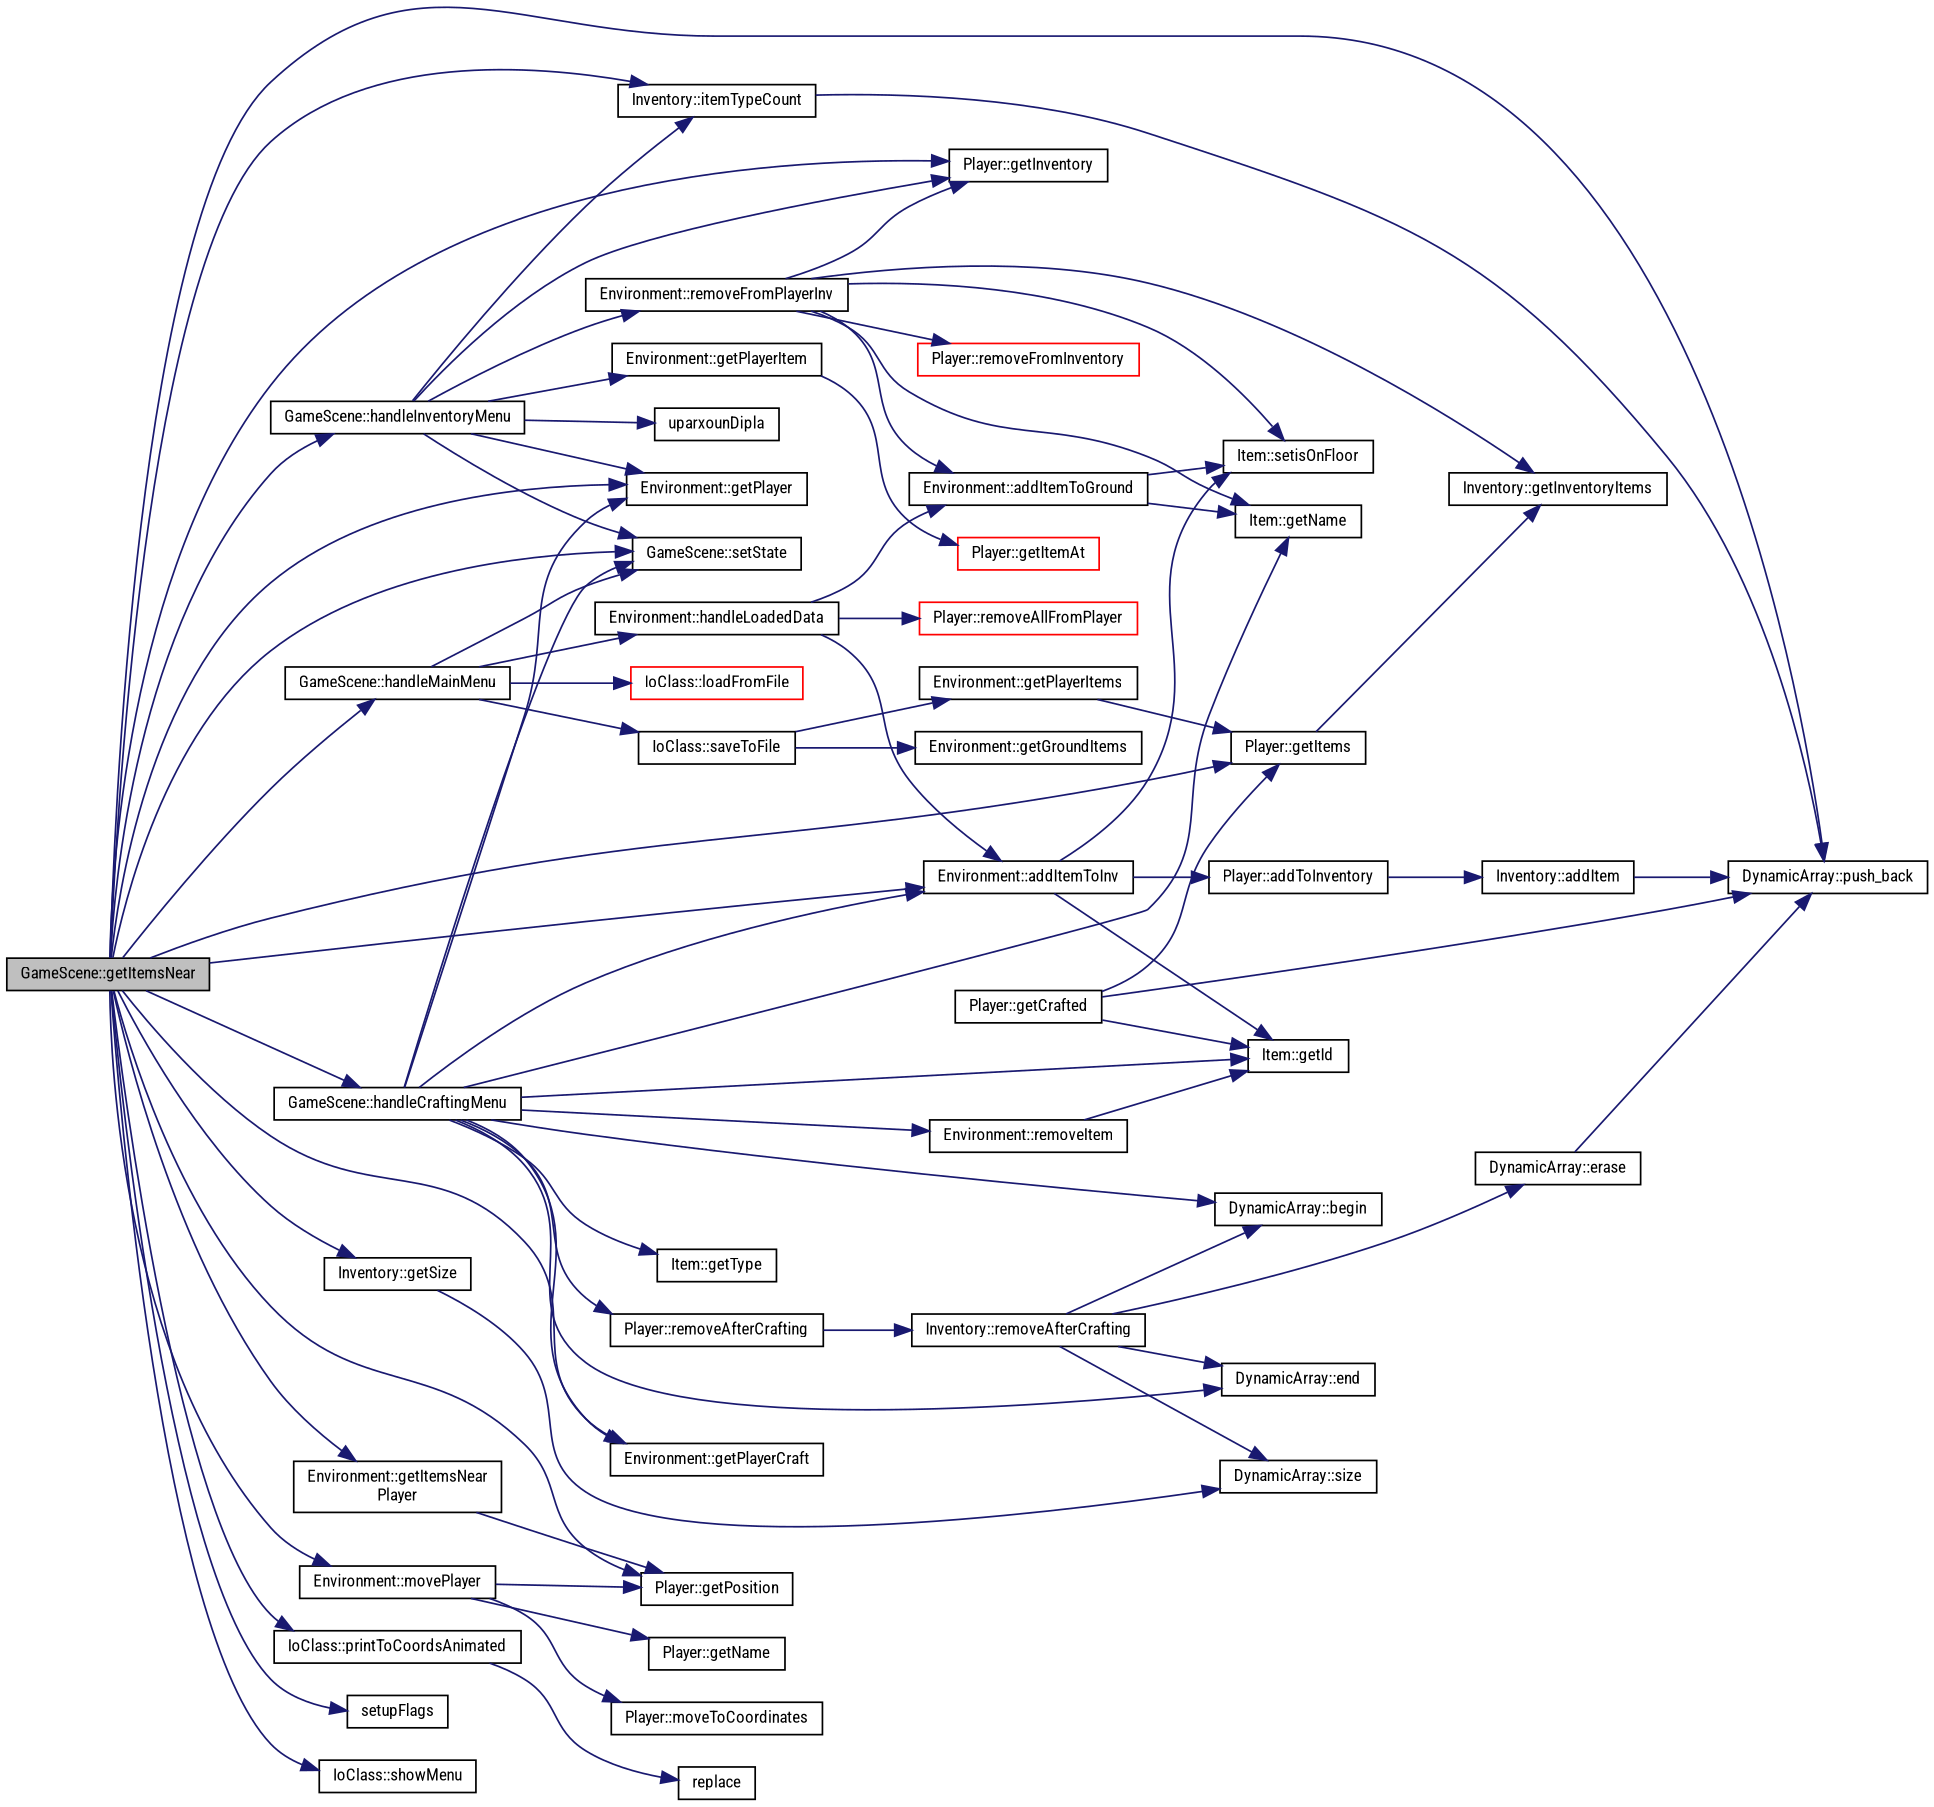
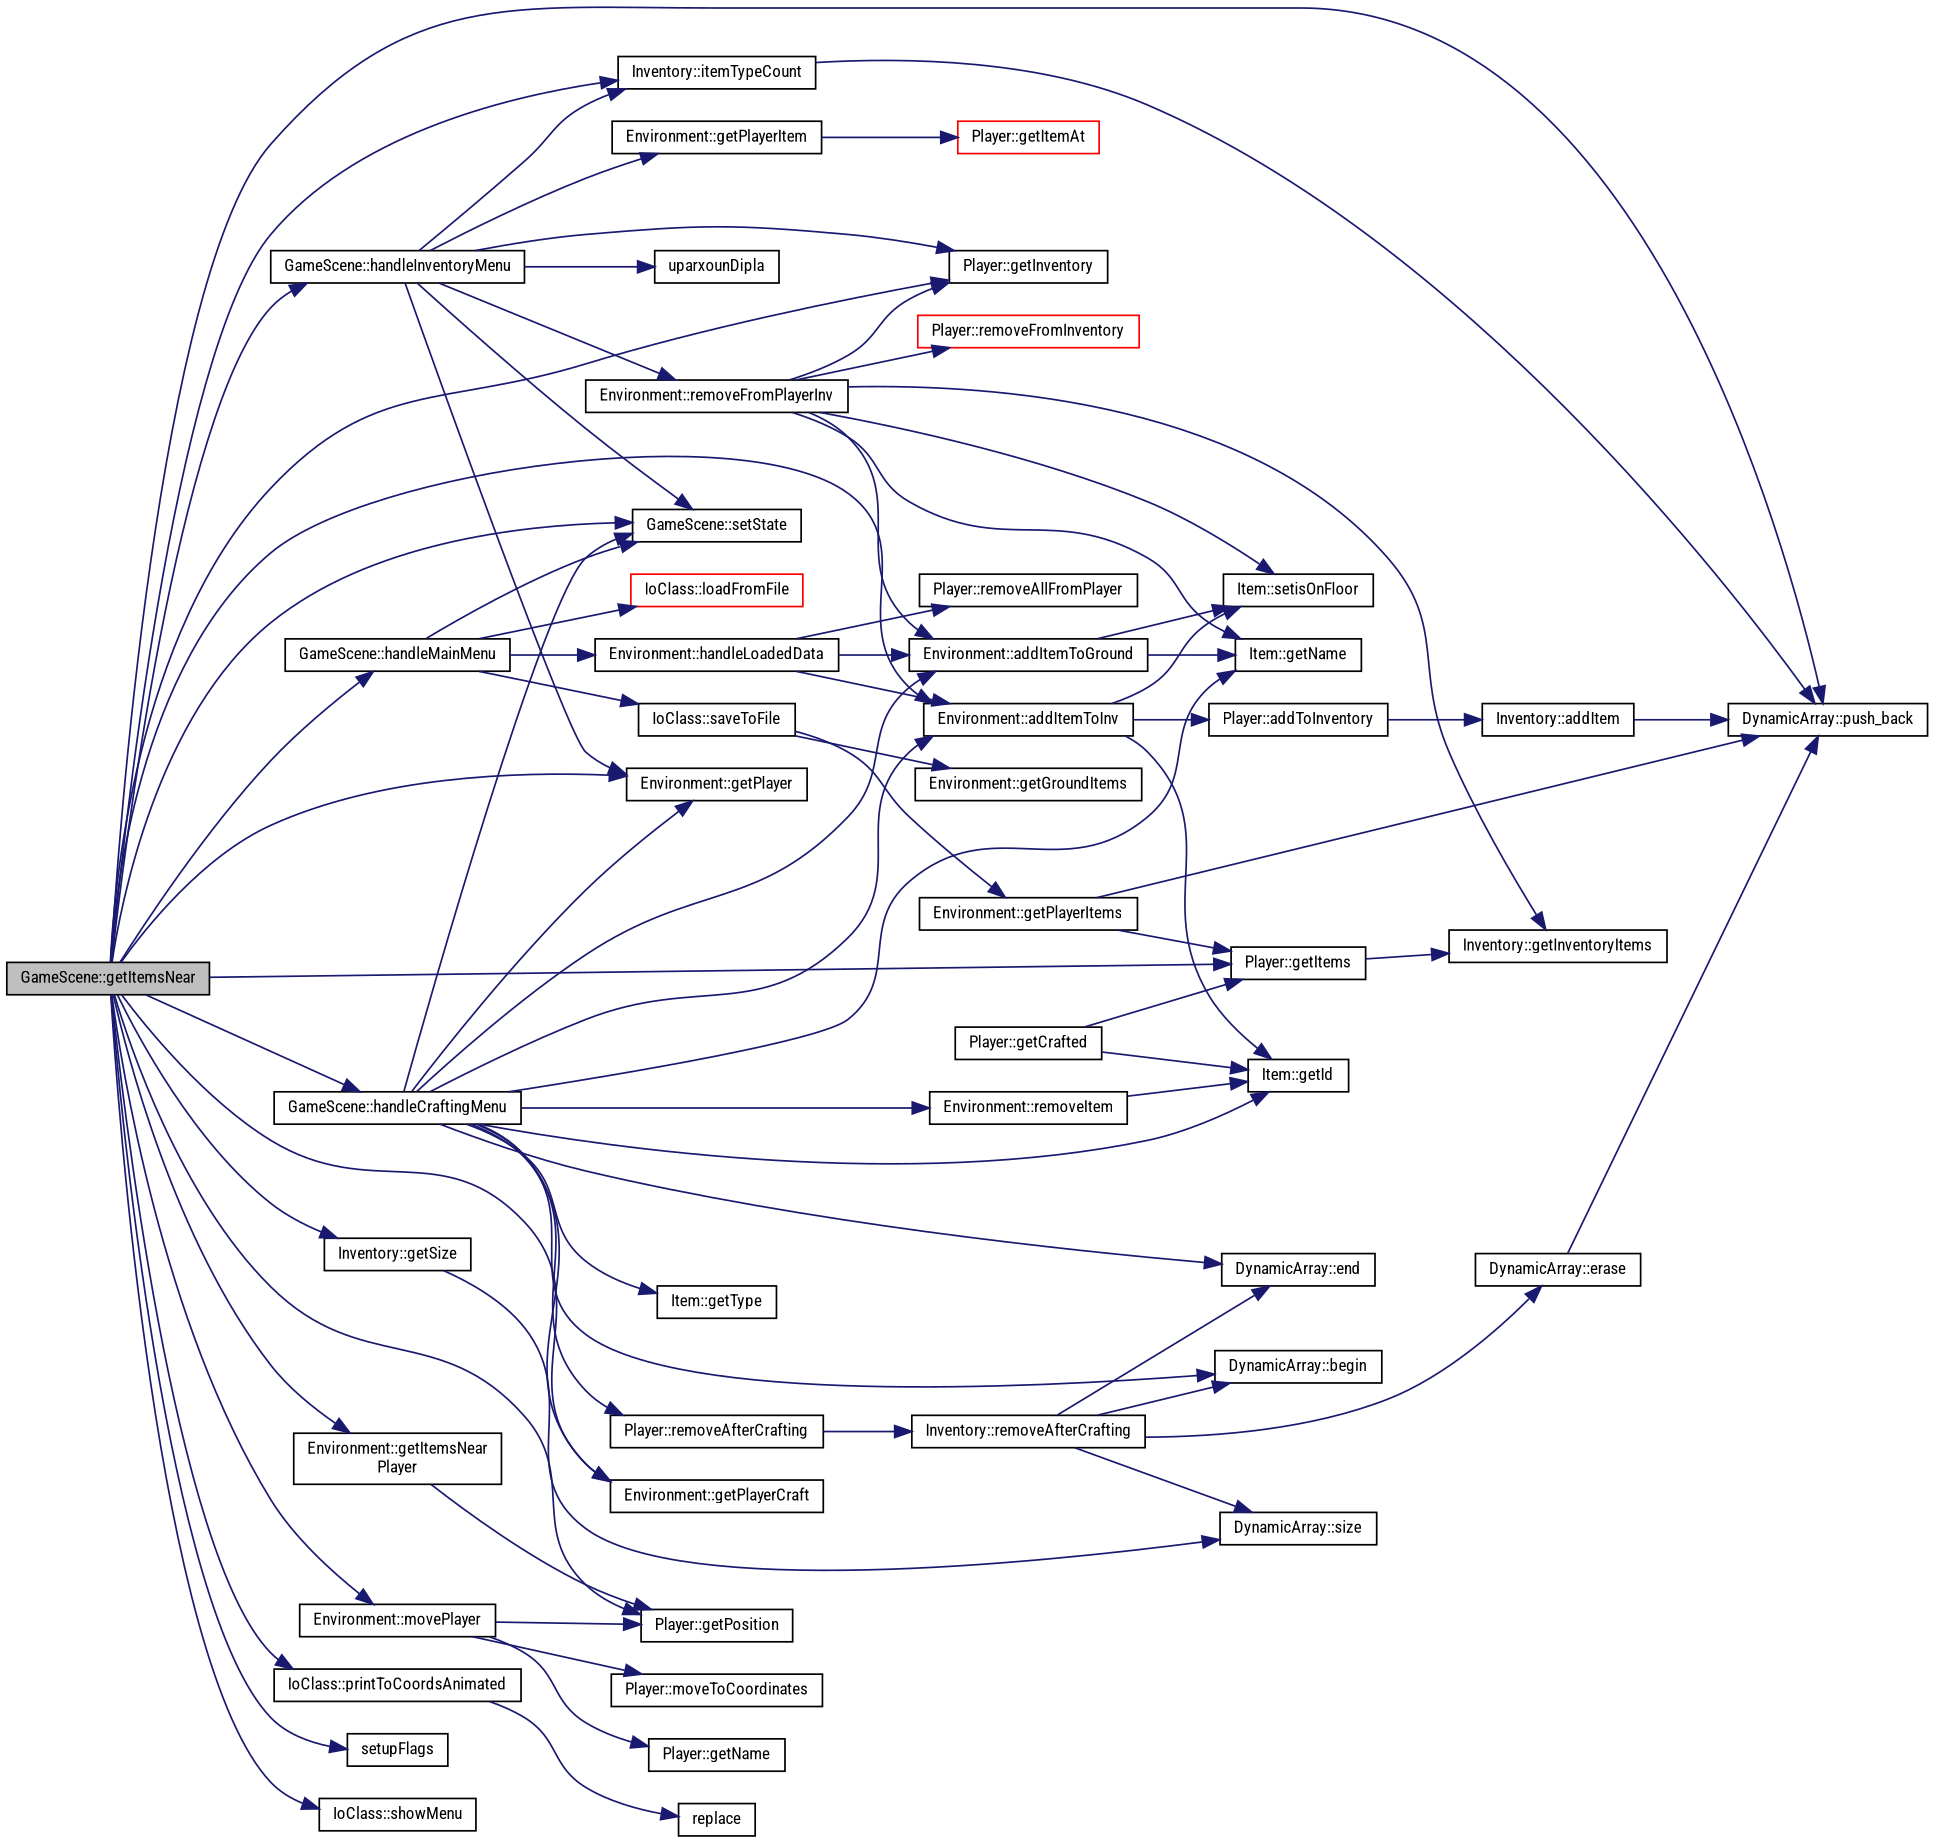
(1028, 618) -> (1028, 590)
none -> (695, 904)
(1418, 951) -> (1420, 819)
